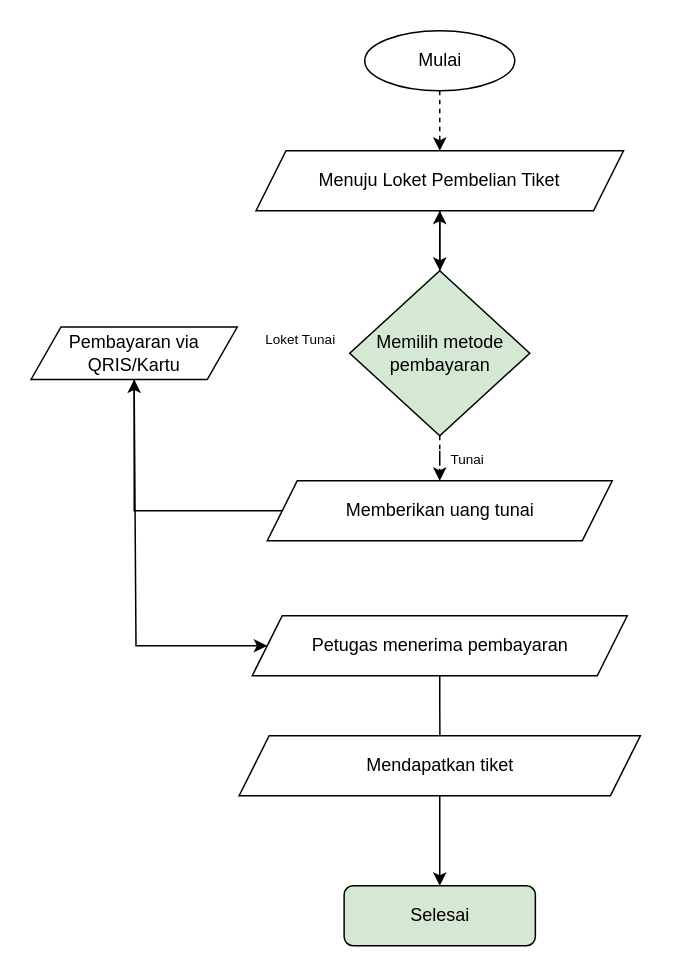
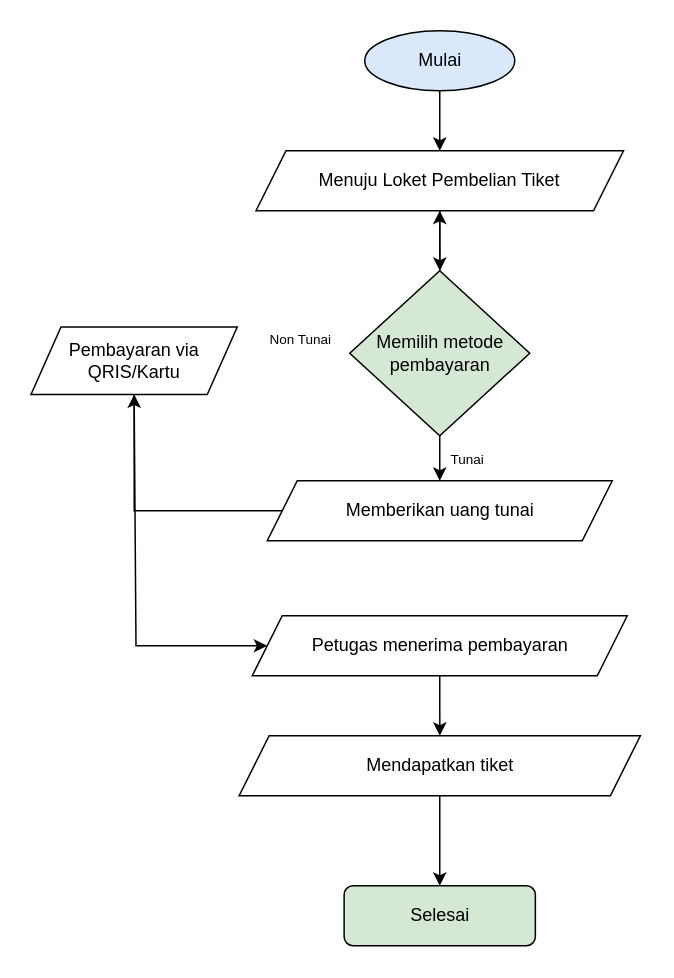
(440, 61) -> (440, 61)
(440, 115) -> (440, 115)
(301, 338) -> (301, 338)
(134, 353) -> (134, 361)
(440, 445) -> (440, 445)
(440, 728) -> (440, 724)
